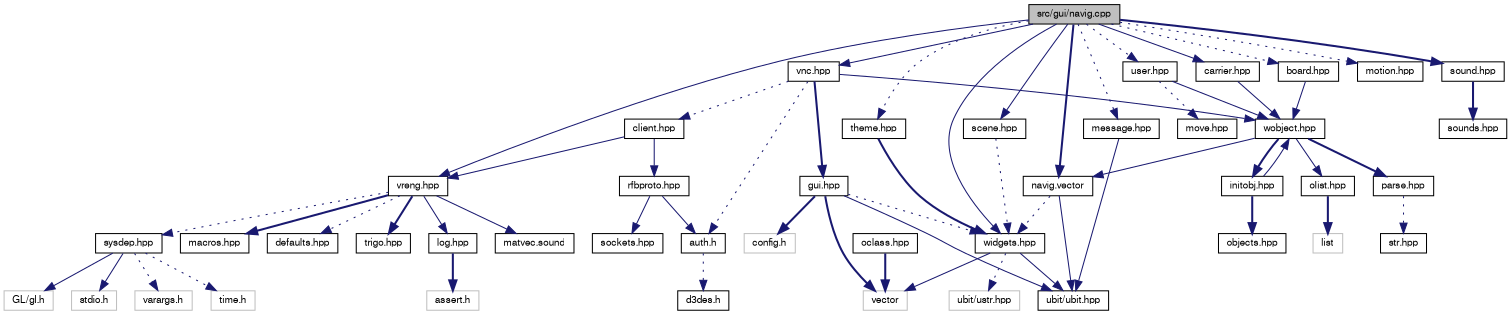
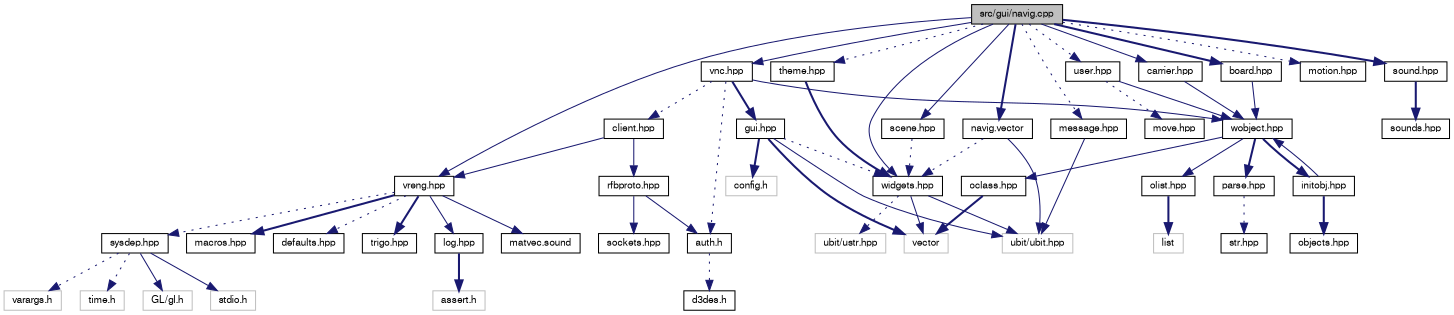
(1190, 43) -> (1133, 43)
(1179, 156) -> (1129, 157)
(1073, 301) -> (1038, 243)
